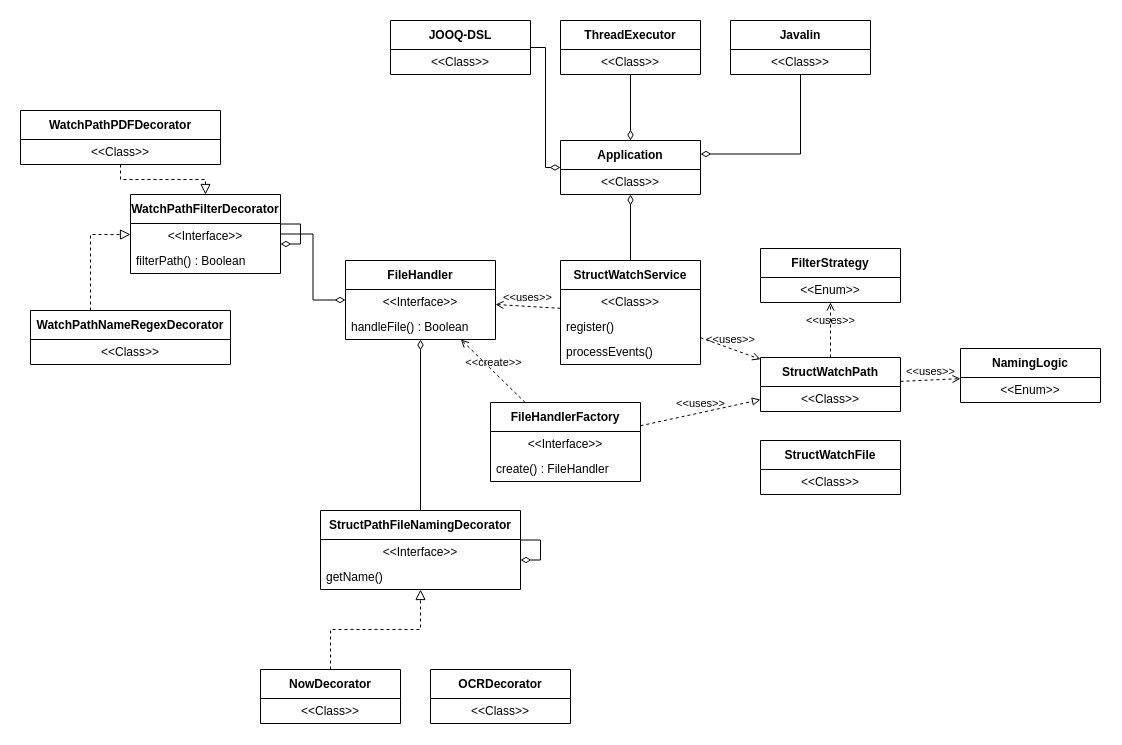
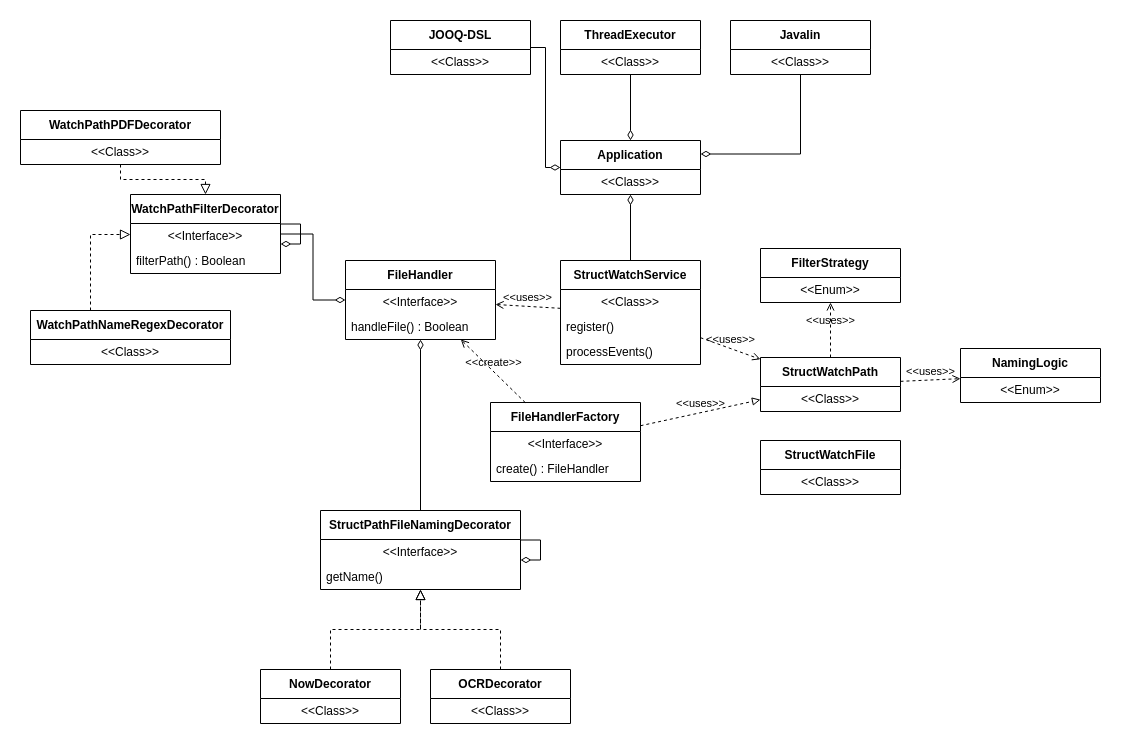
none -> (482, 630)
